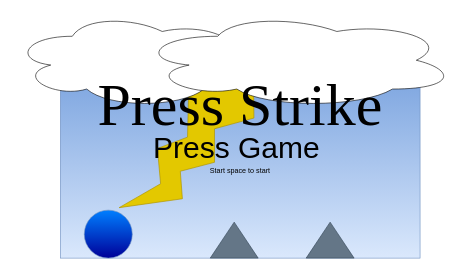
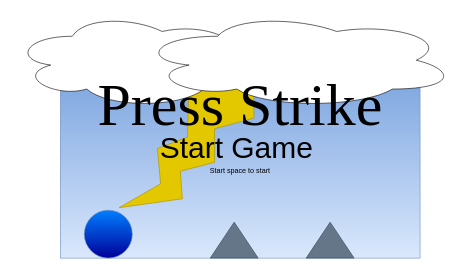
(237, 147) -> (237, 147)
